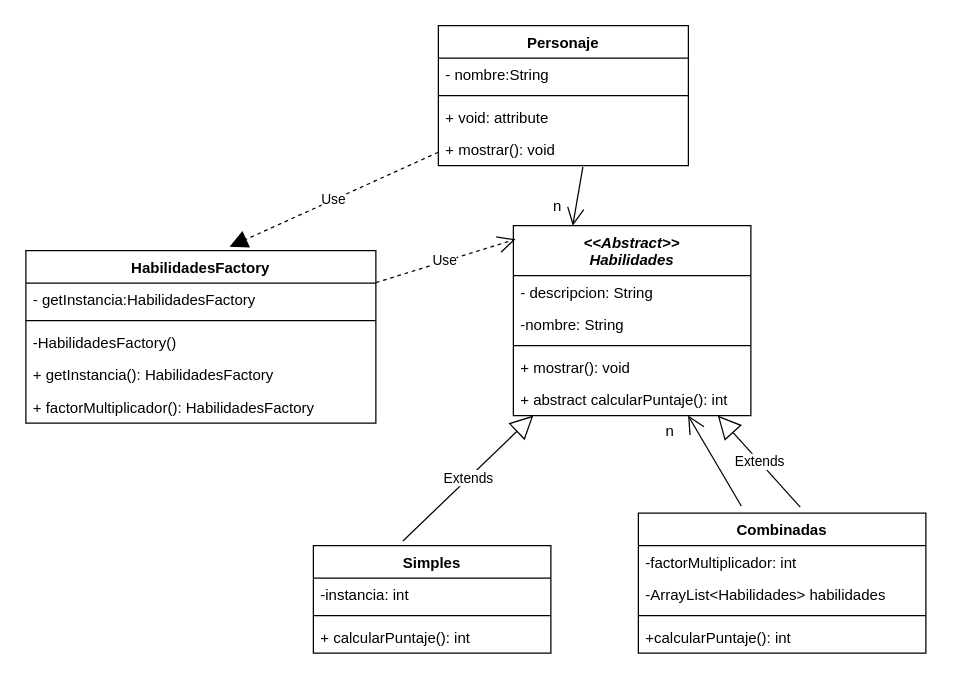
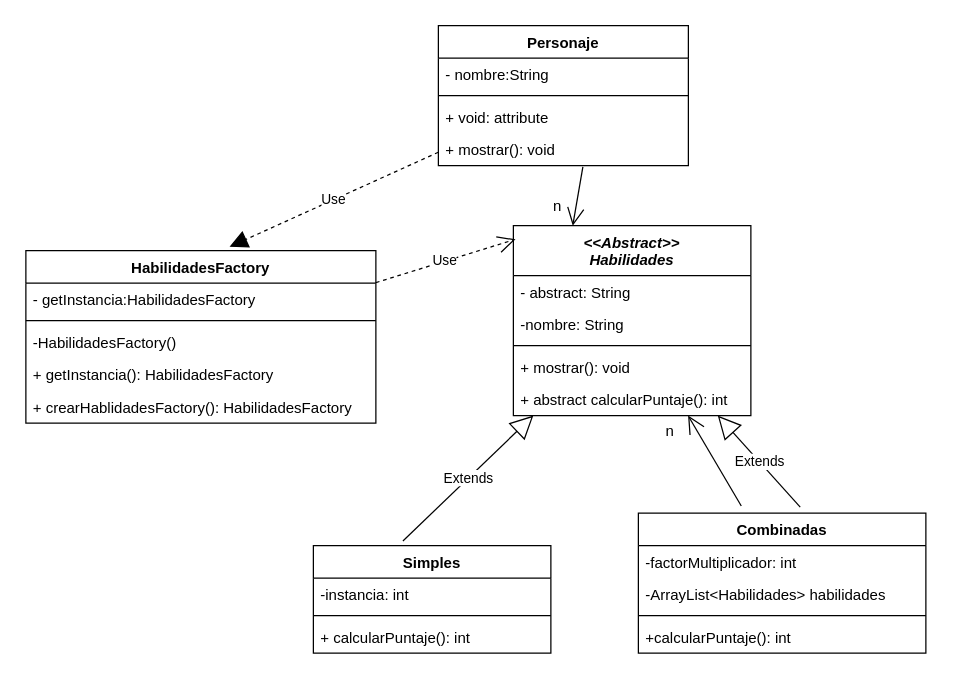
(597, 293) -> (588, 293)
(194, 408) -> (210, 408)
